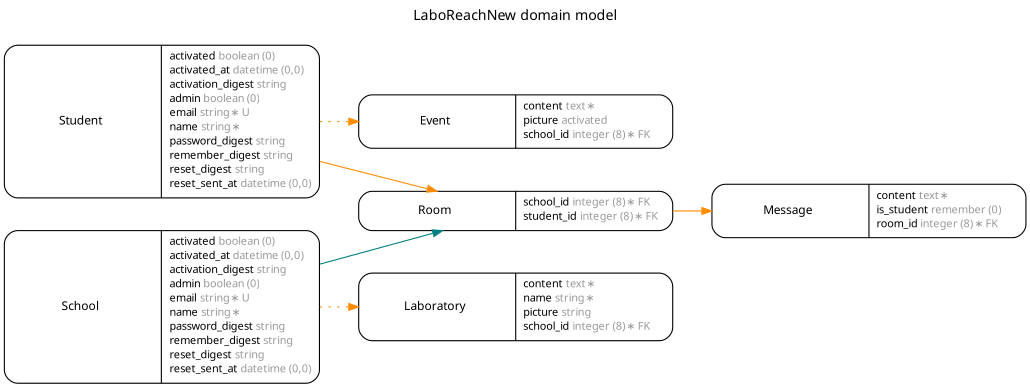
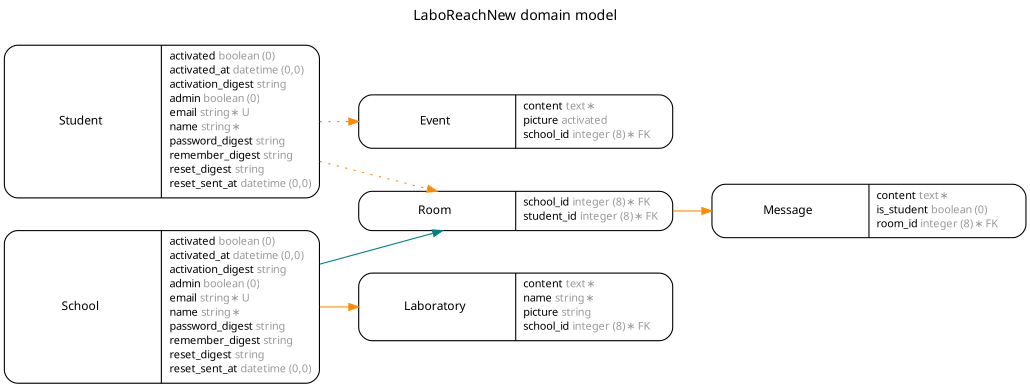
(373, 175) -> (373, 175)
(967, 210) -> (959, 210)
(334, 307) -> (334, 307)
